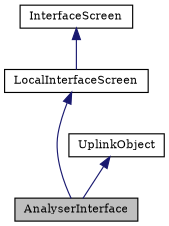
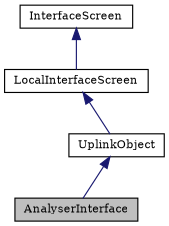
(57, 151) -> (100, 118)
